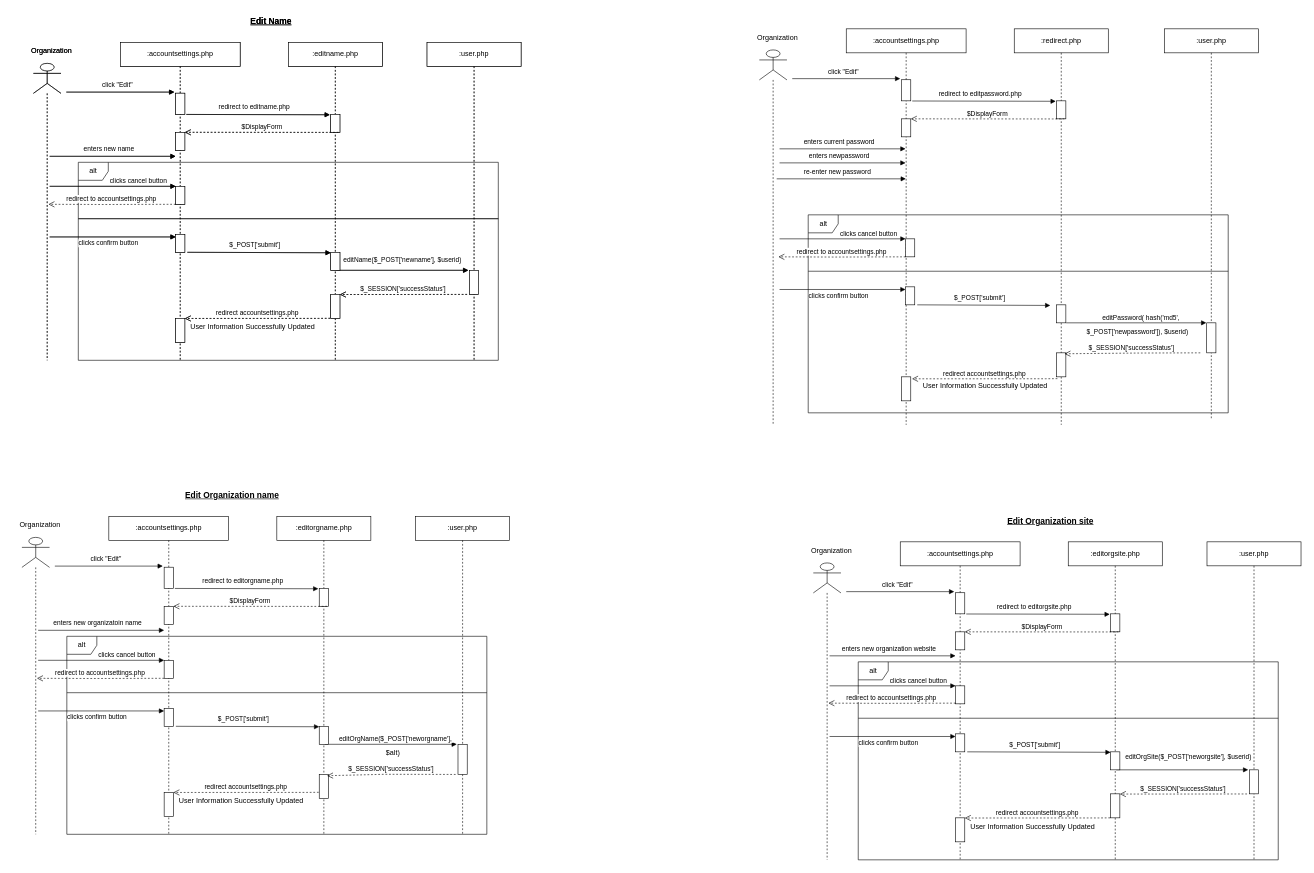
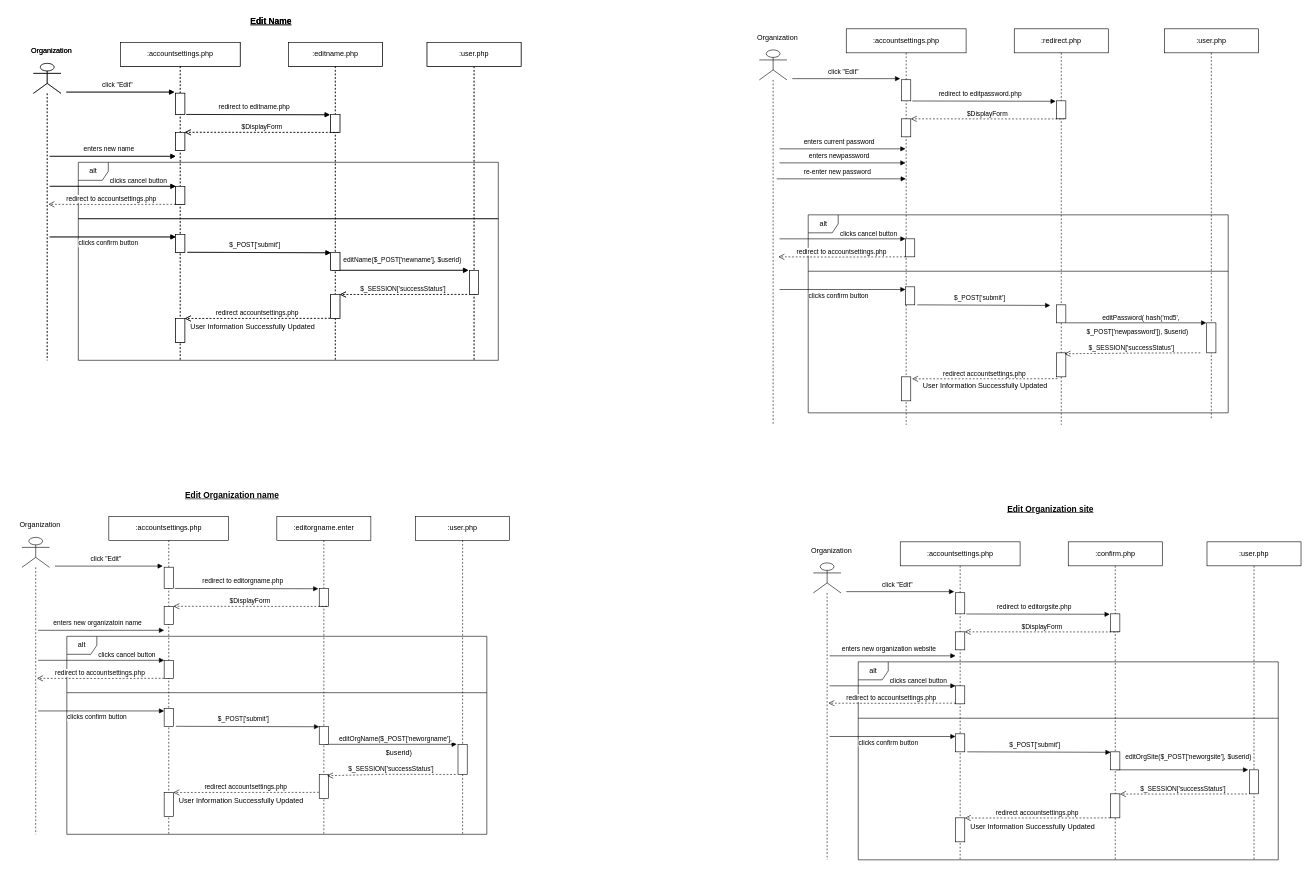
(1051, 521) -> (1051, 509)
(324, 528) -> (324, 528)
(1115, 554) -> (1115, 554)
(395, 753) -> (401, 753)
